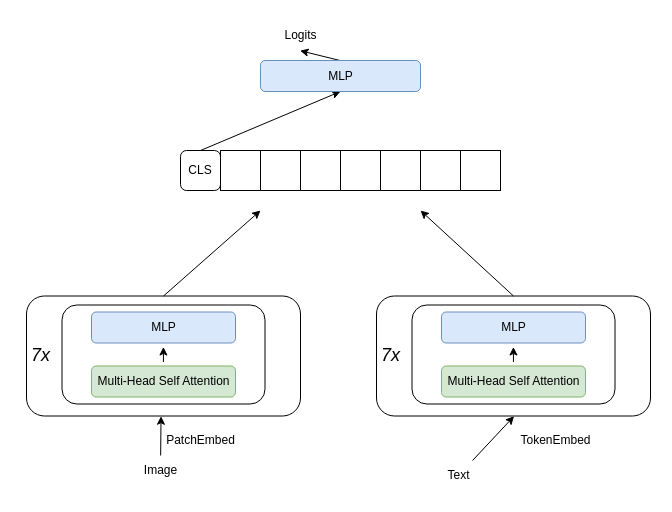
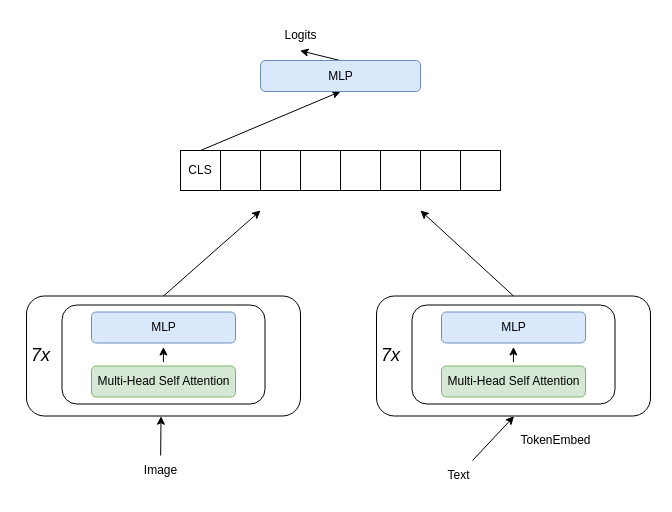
(201, 171) -> (201, 171)
(201, 441) -> none
